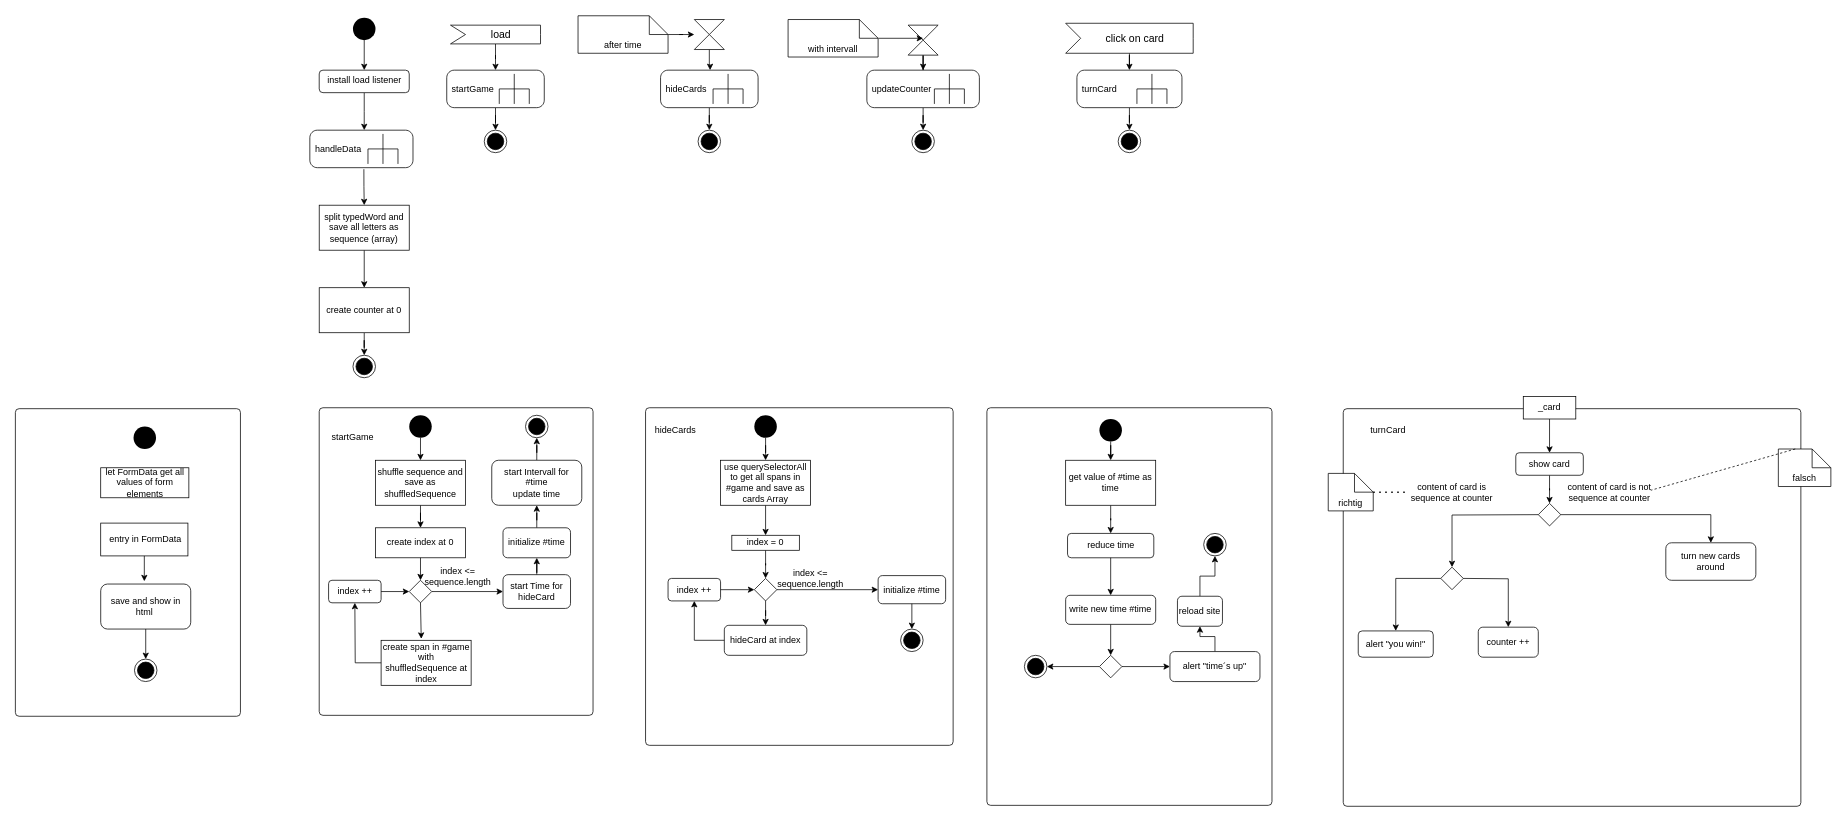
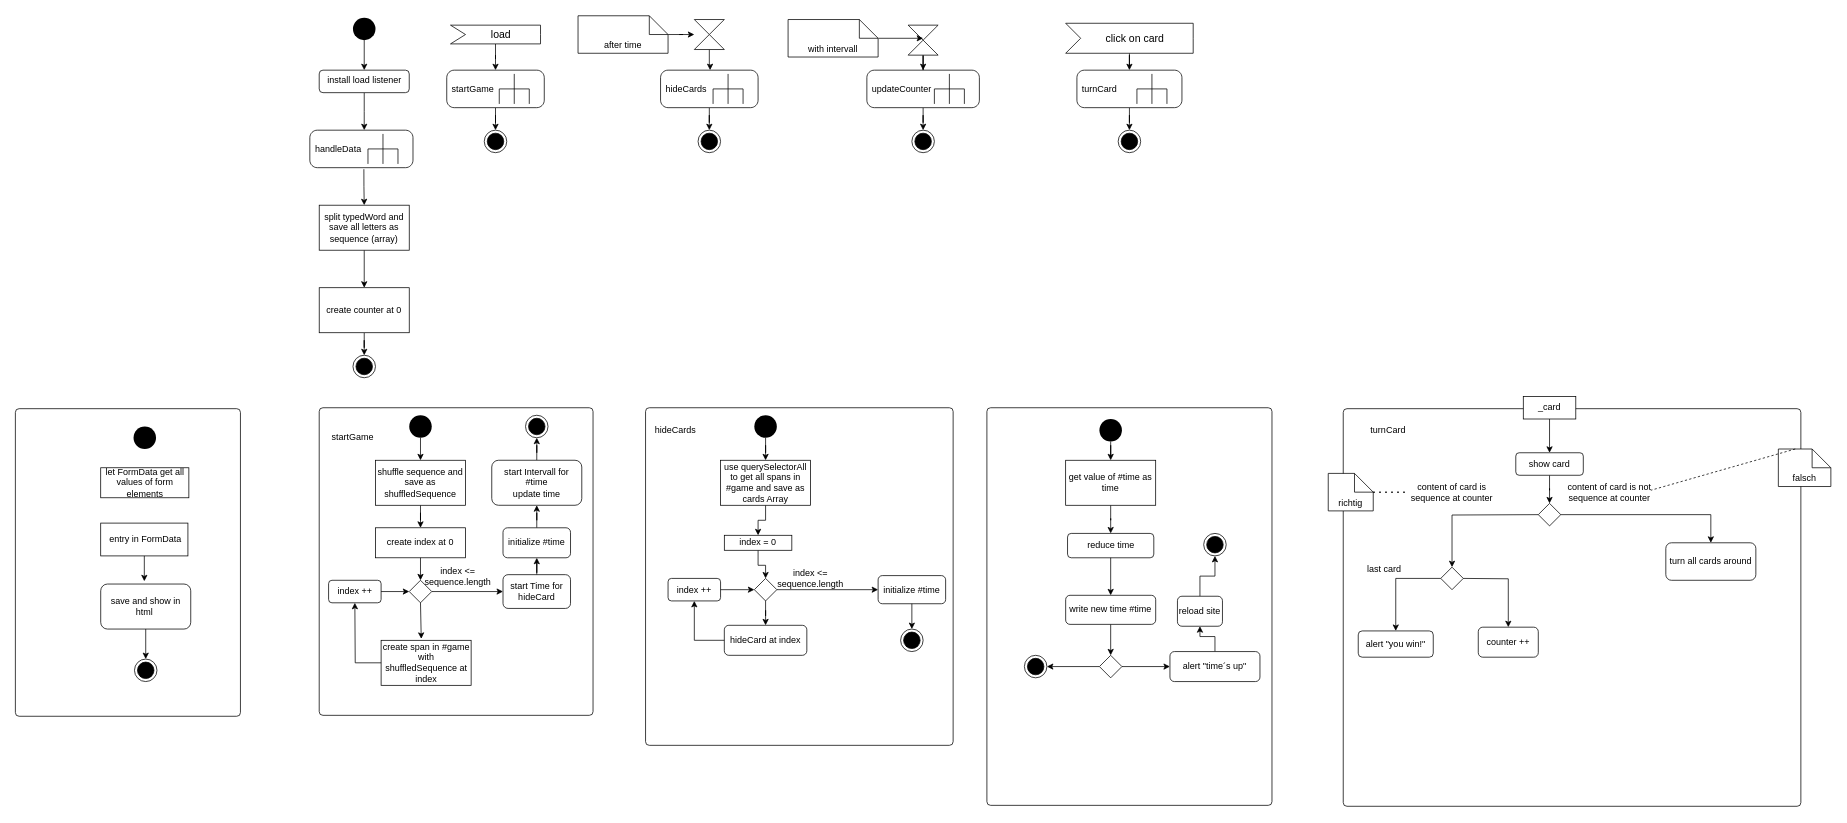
(765, 543) -> (758, 543)
(1710, 561) -> (1710, 561)
none -> (1384, 569)
